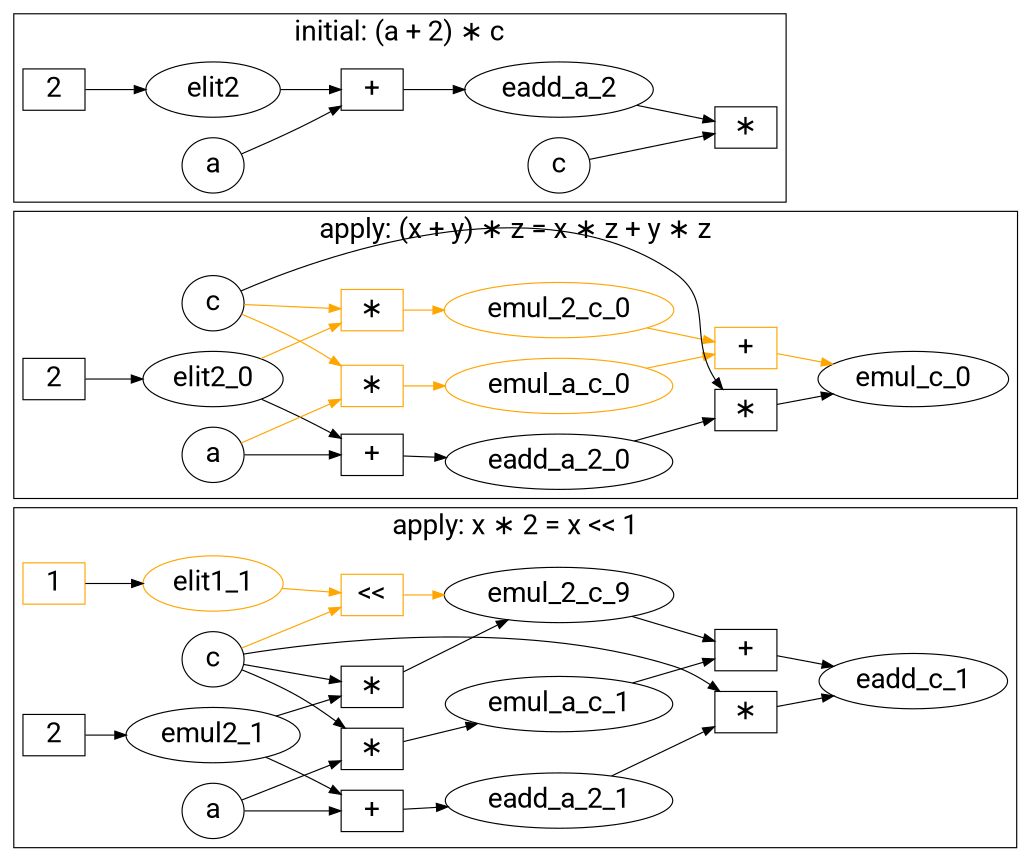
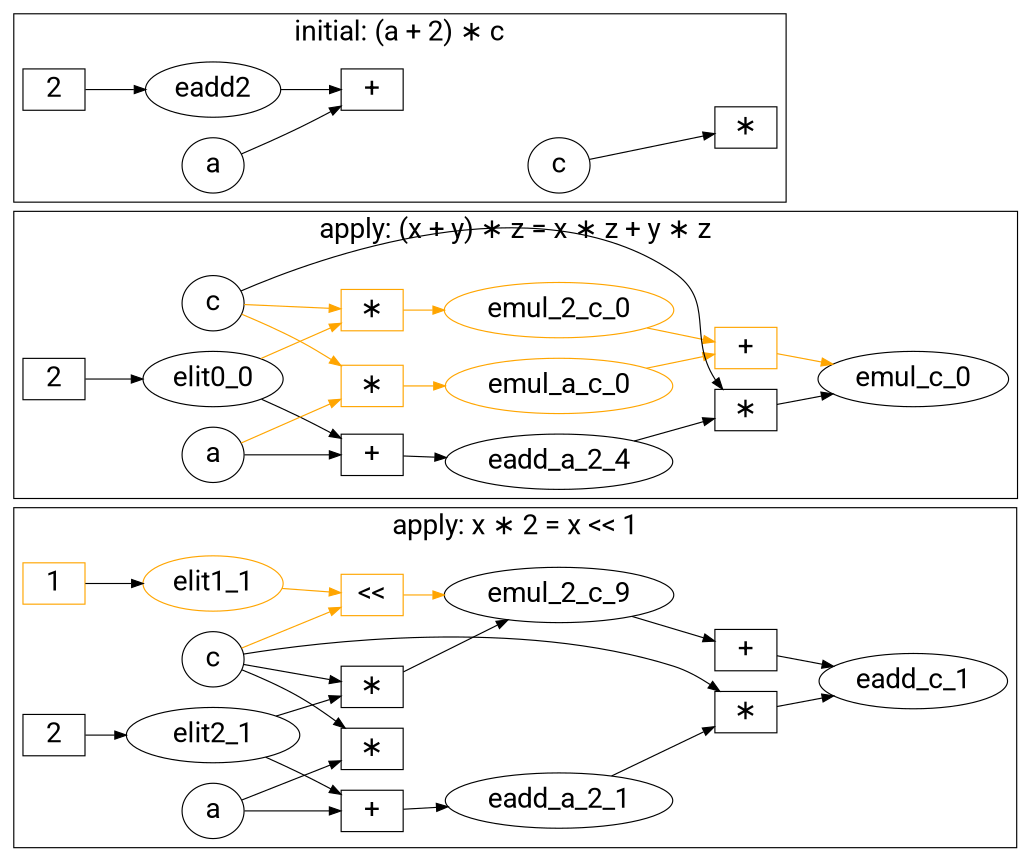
(213, 90) -> (213, 90)
(559, 90) -> none
(213, 379) -> (213, 379)
(559, 462) -> (559, 462)
(559, 704) -> none
(213, 735) -> (213, 735)
